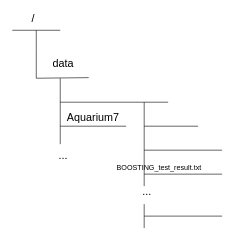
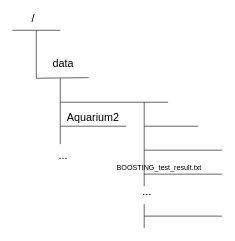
(93, 117) -> (93, 117)
